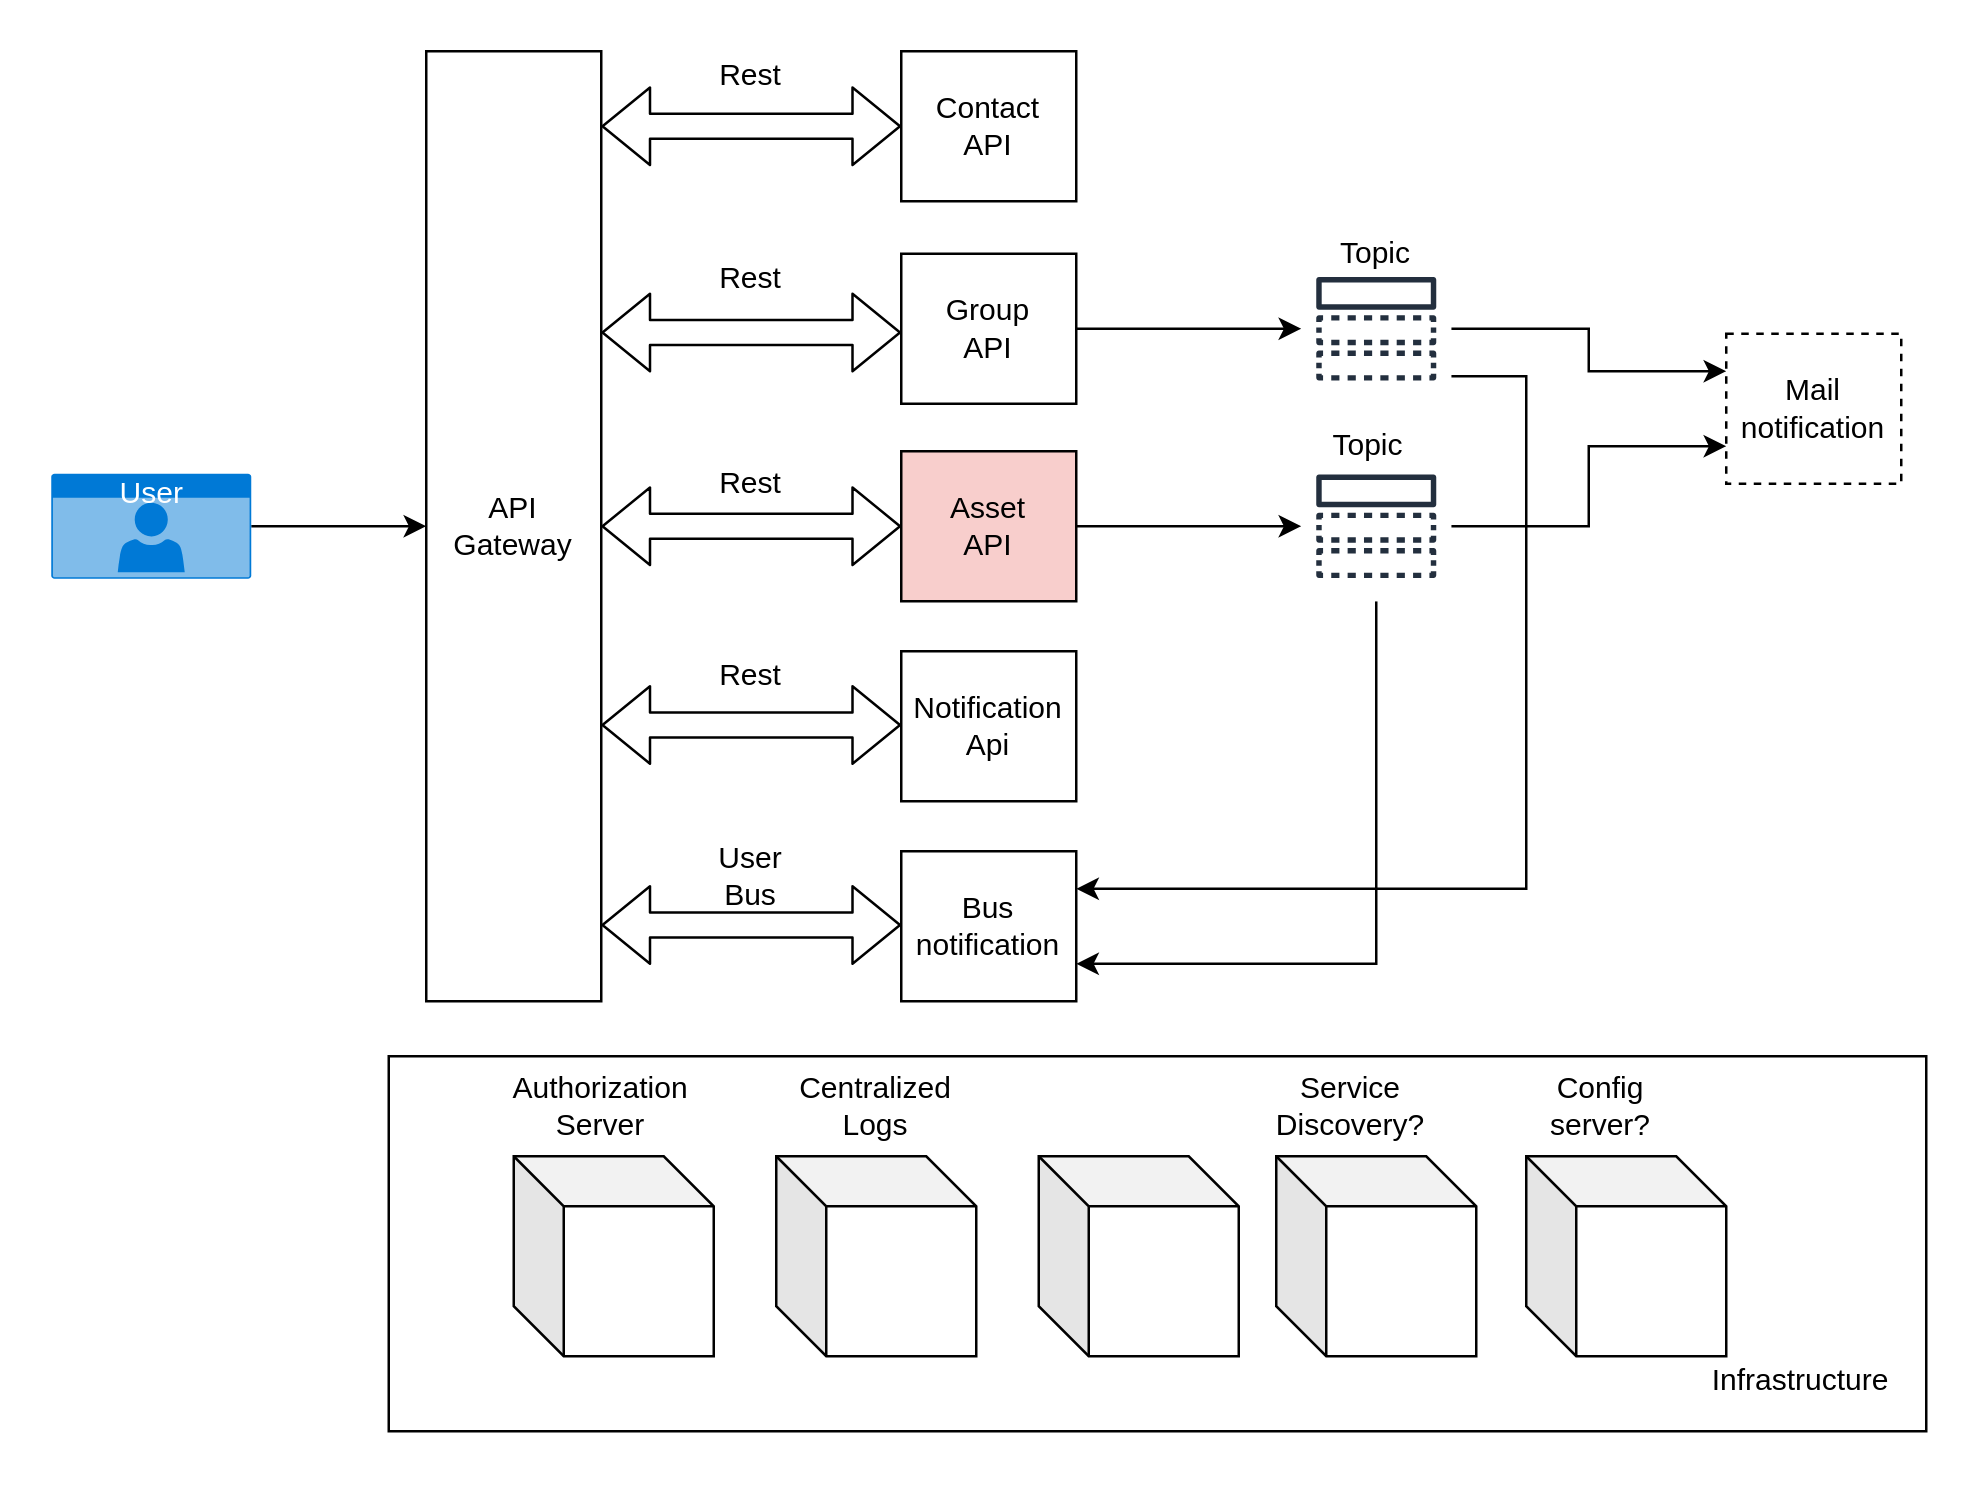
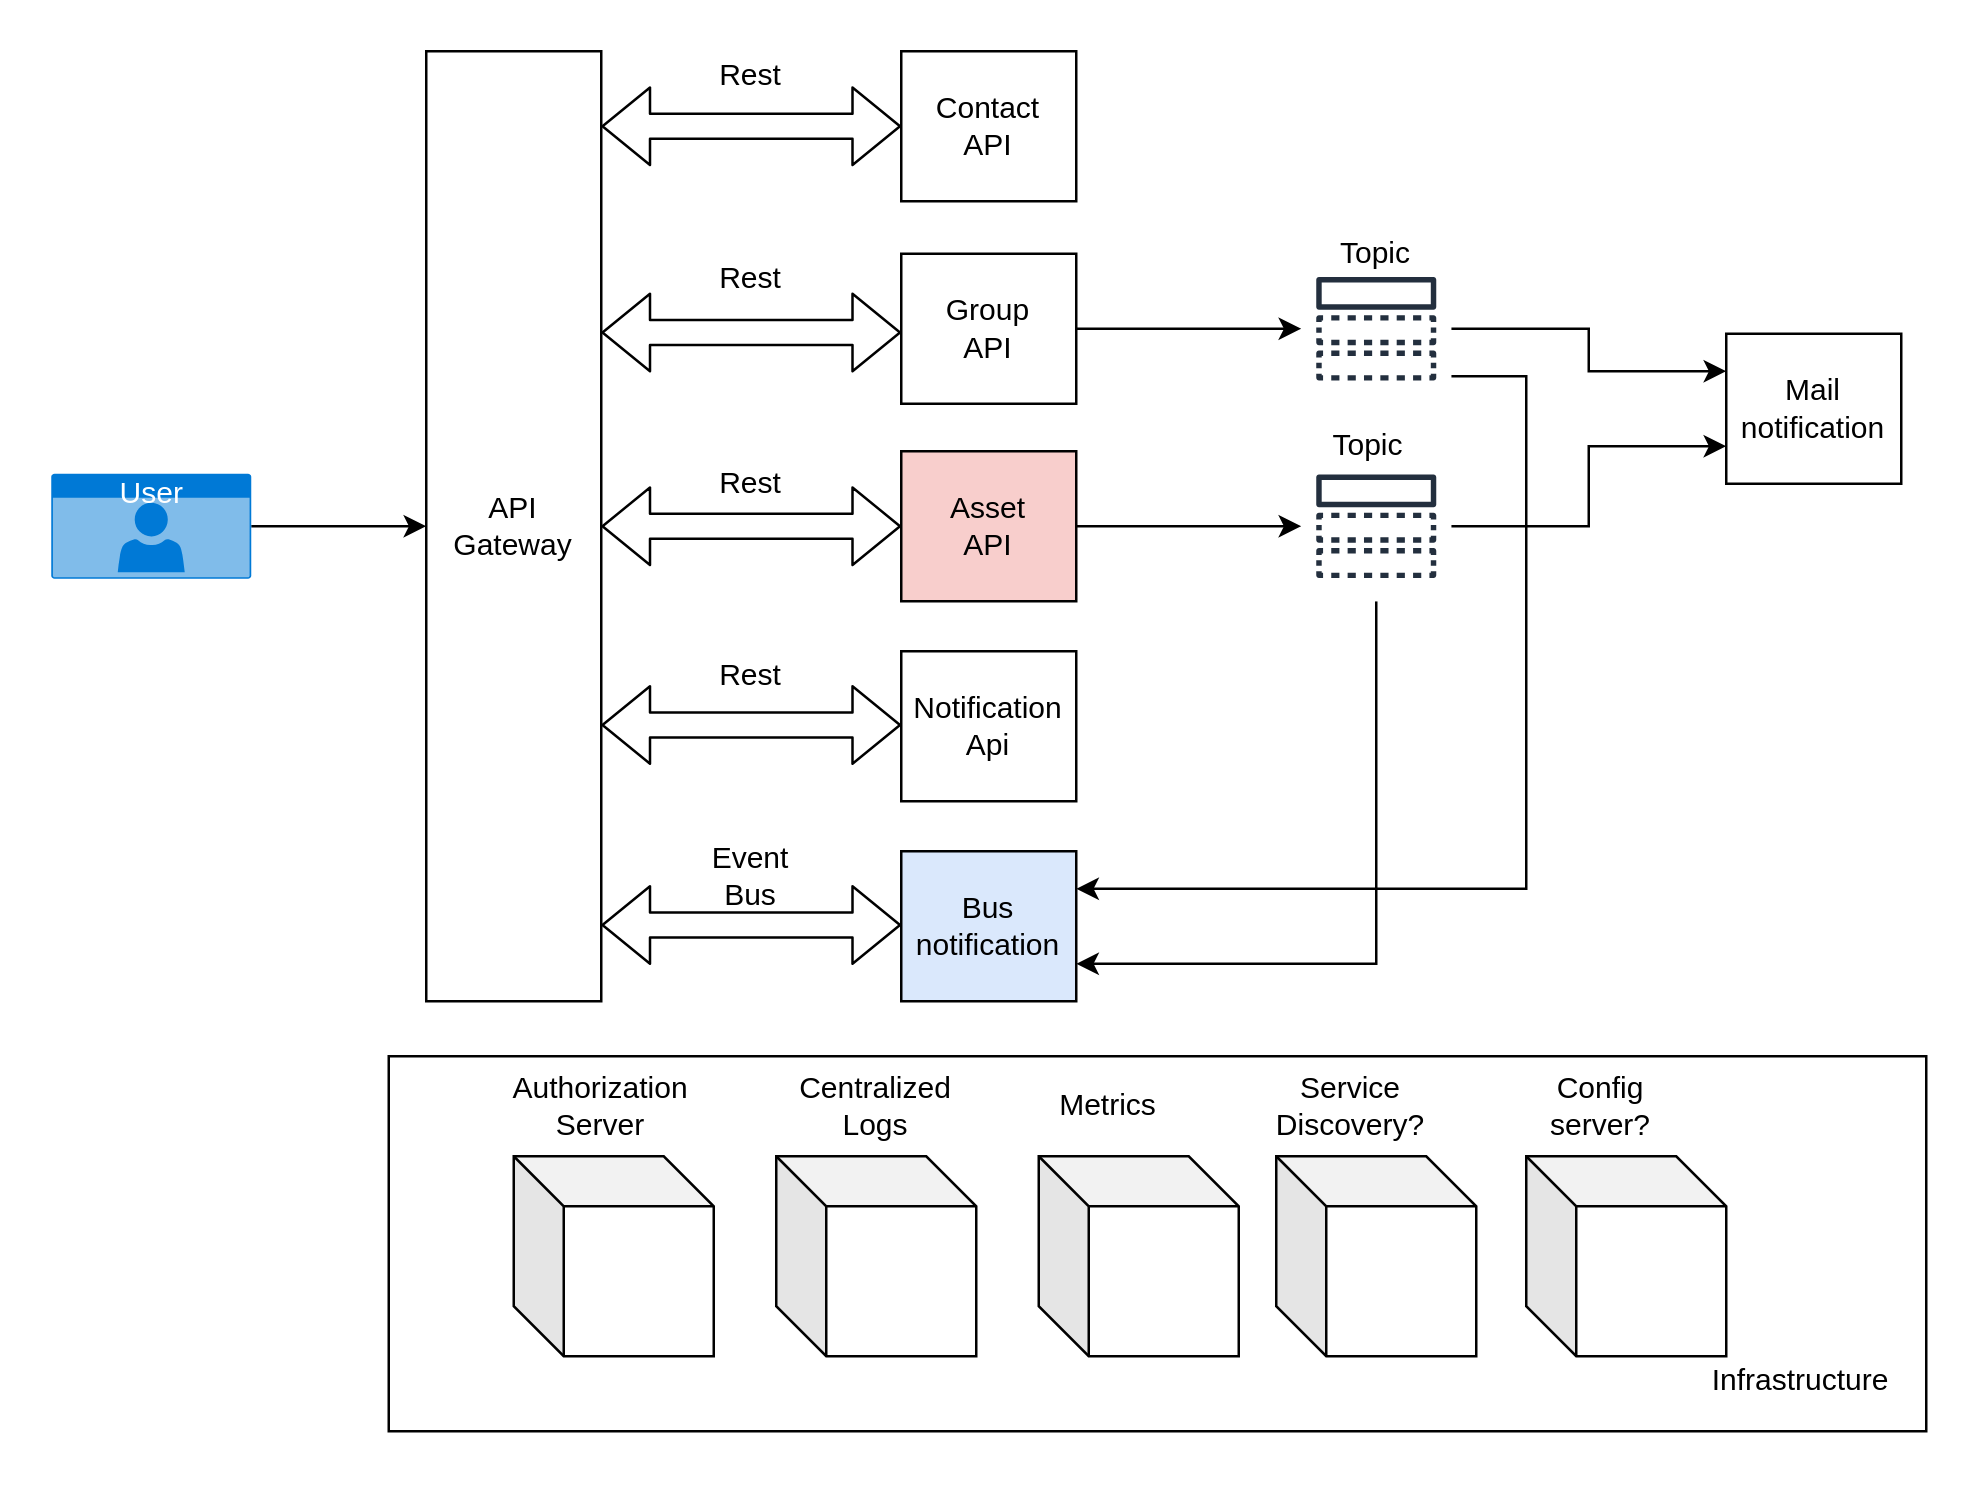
(1814, 409) -> (1814, 409)
(751, 876) -> (751, 876)
(989, 926) -> (989, 926)
none -> (1108, 1106)
